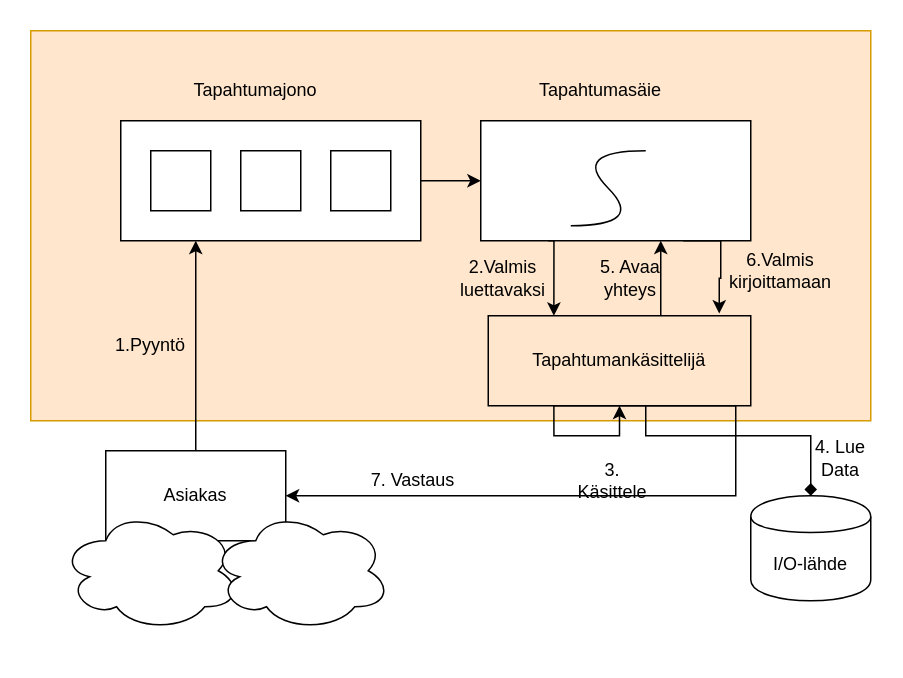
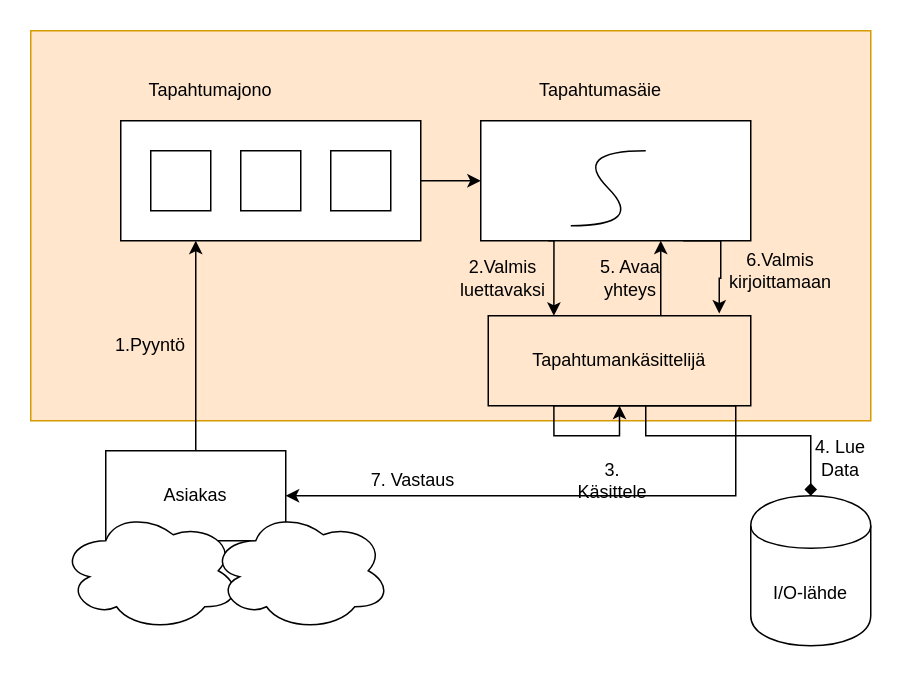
(256, 91) -> (211, 91)
(811, 548) -> (811, 571)
